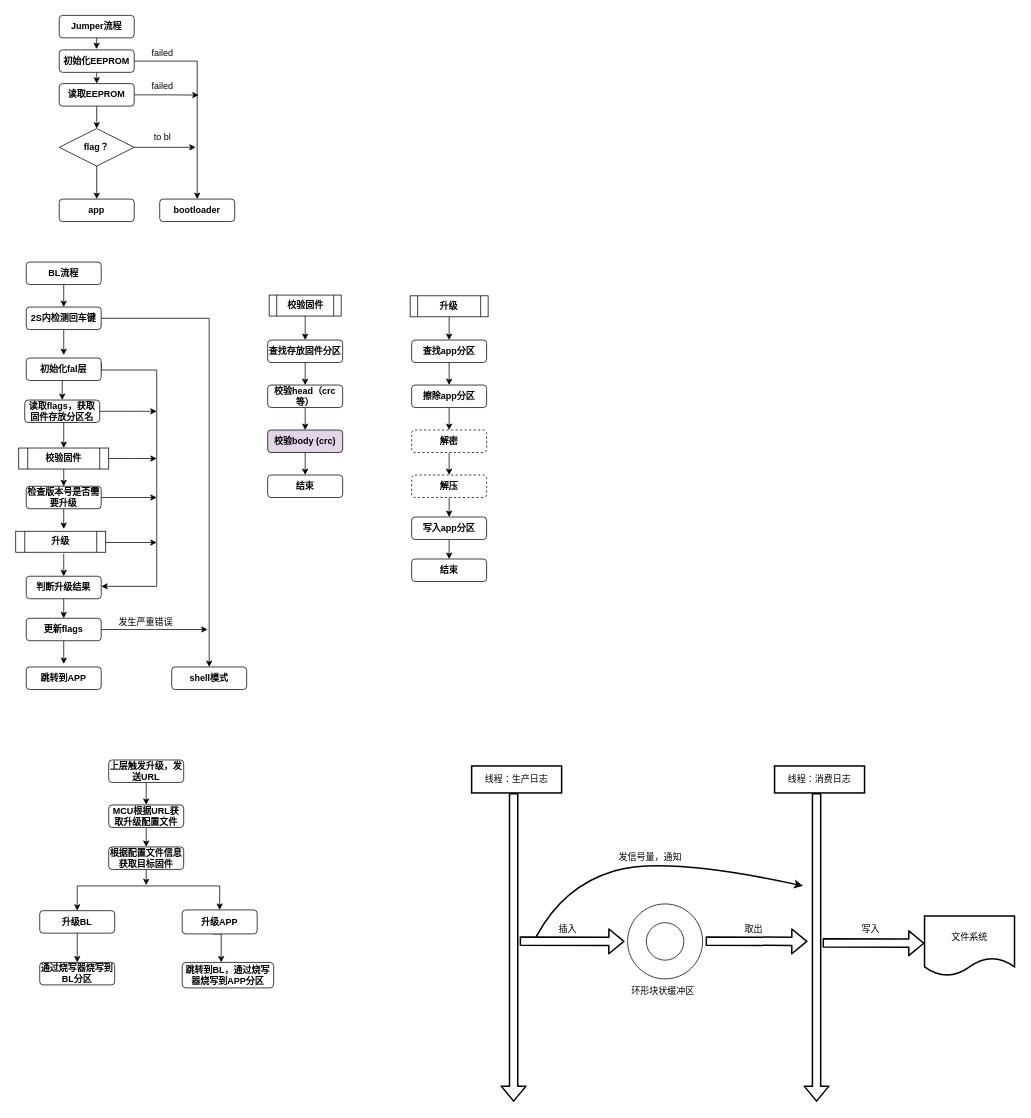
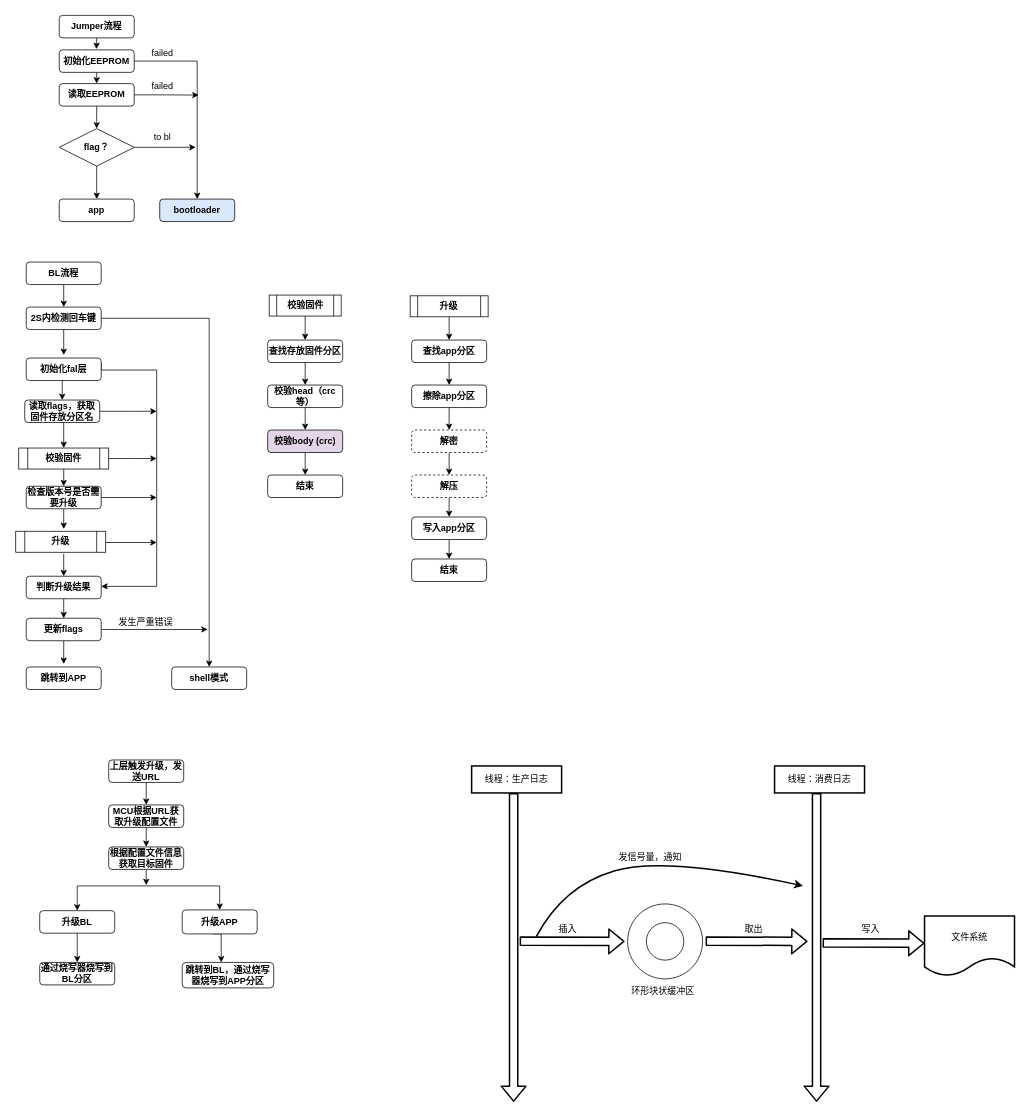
(197, 210) -> (197, 210)
